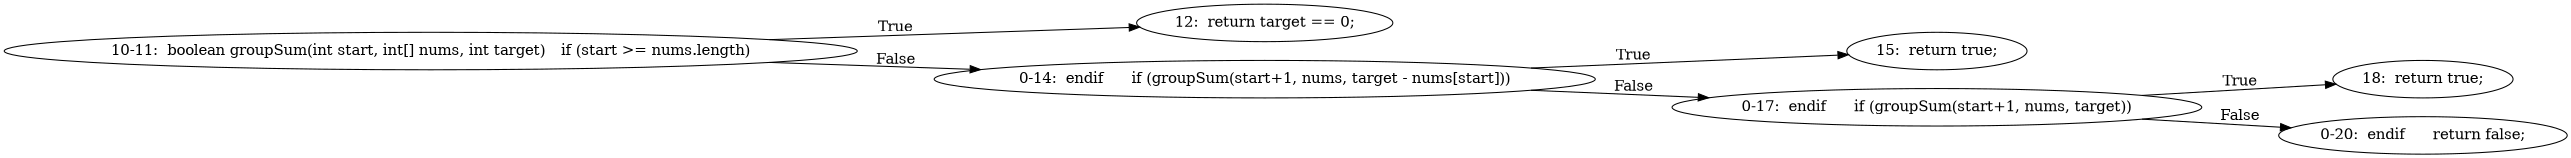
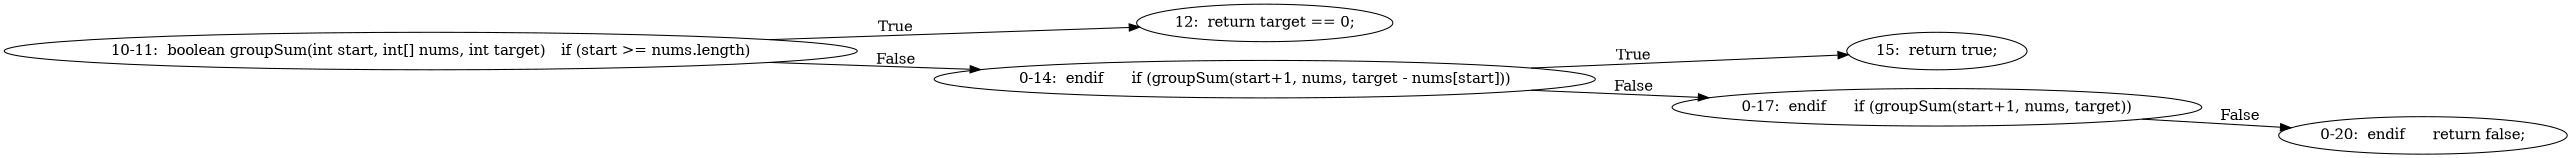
(2423, 79) -> none
